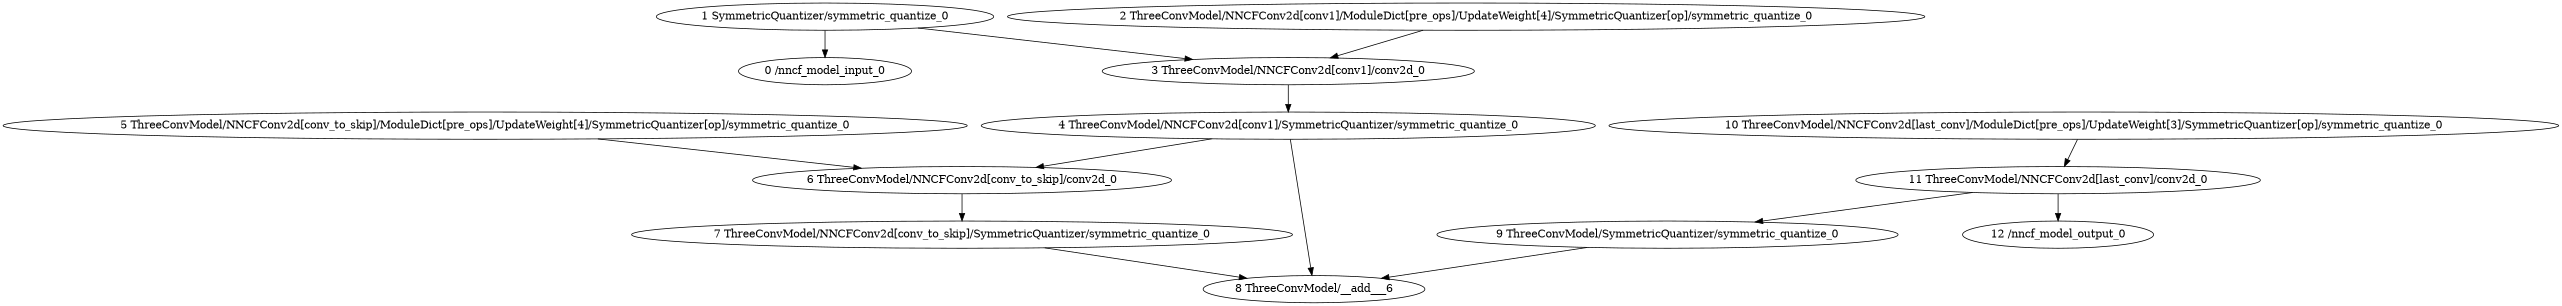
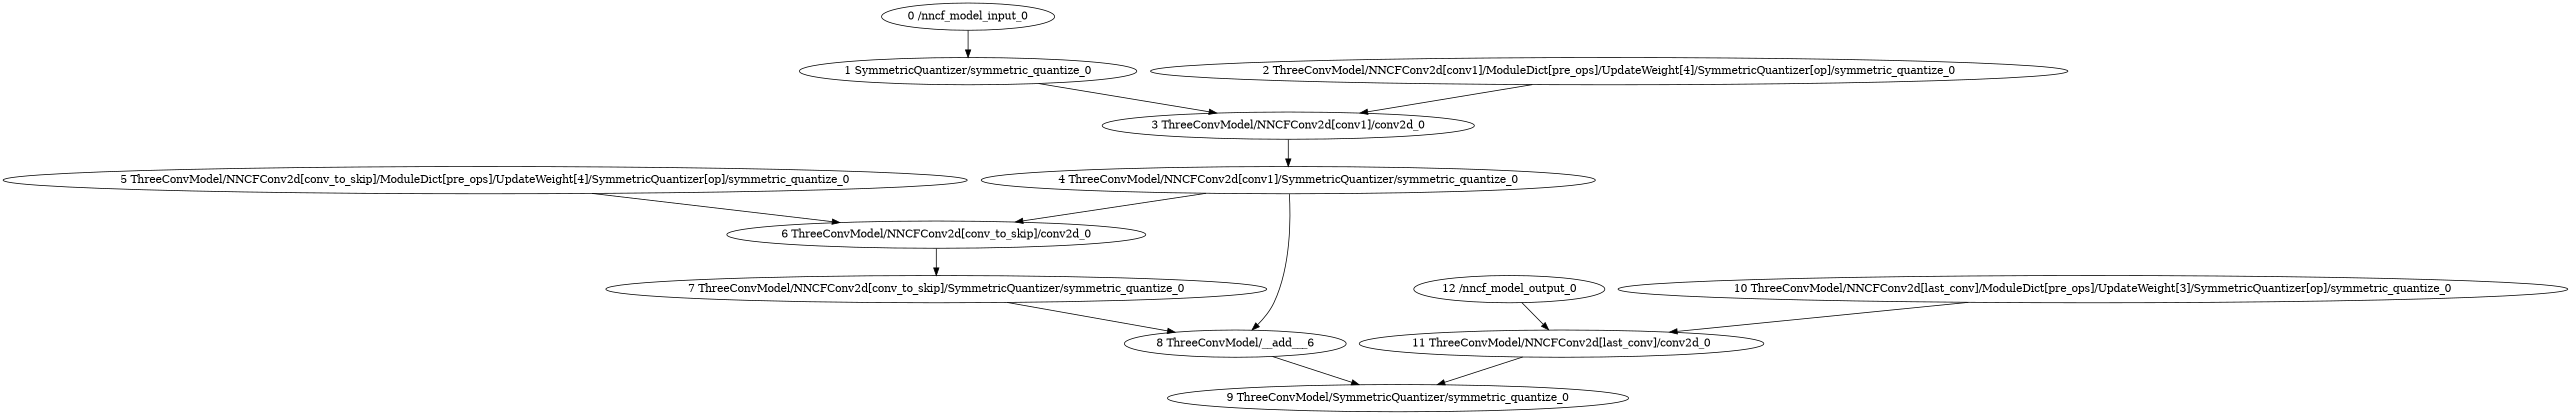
(825, 40) -> (968, 40)
(2058, 204) -> (1533, 314)
(1488, 262) -> (1312, 369)
